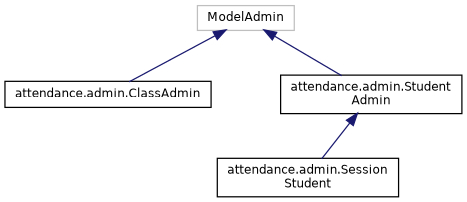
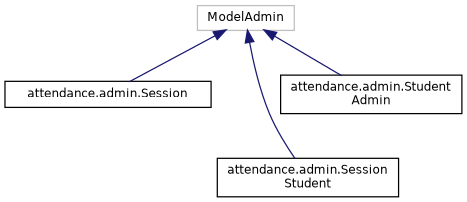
(108, 94) -> (108, 94)
(336, 141) -> (265, 103)
